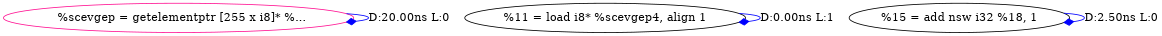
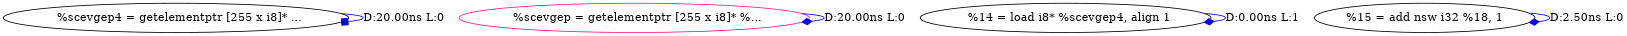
none -> (176, 18)
(605, 18) -> (1066, 18)
